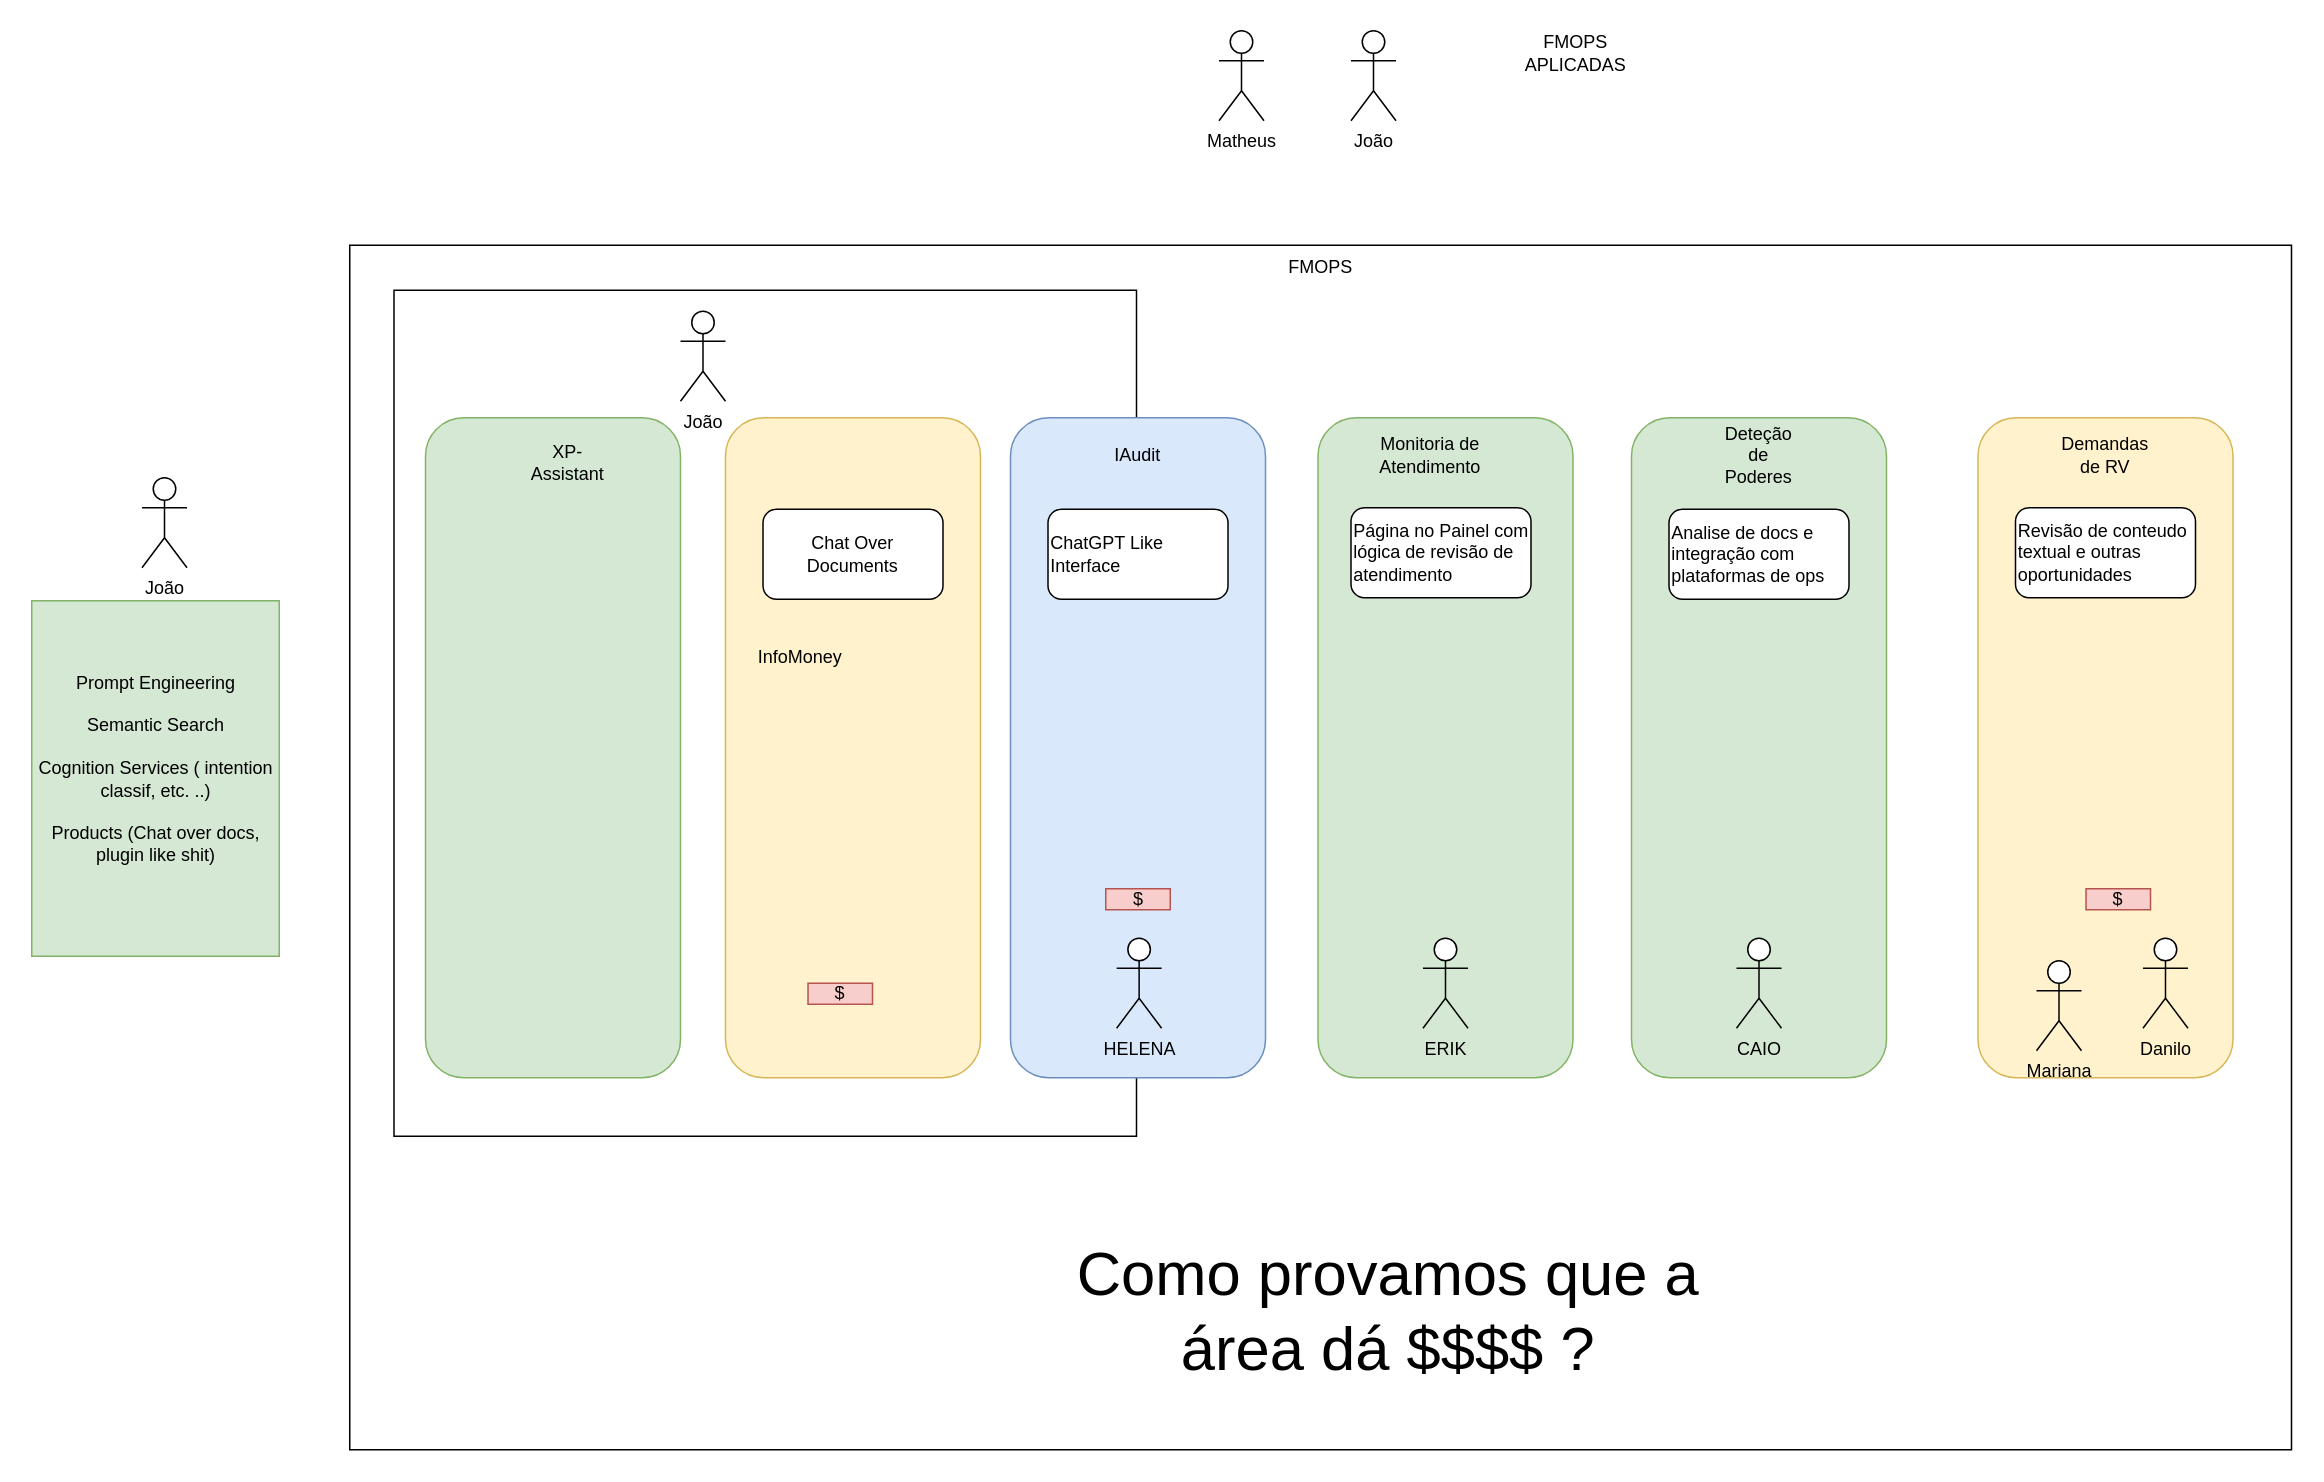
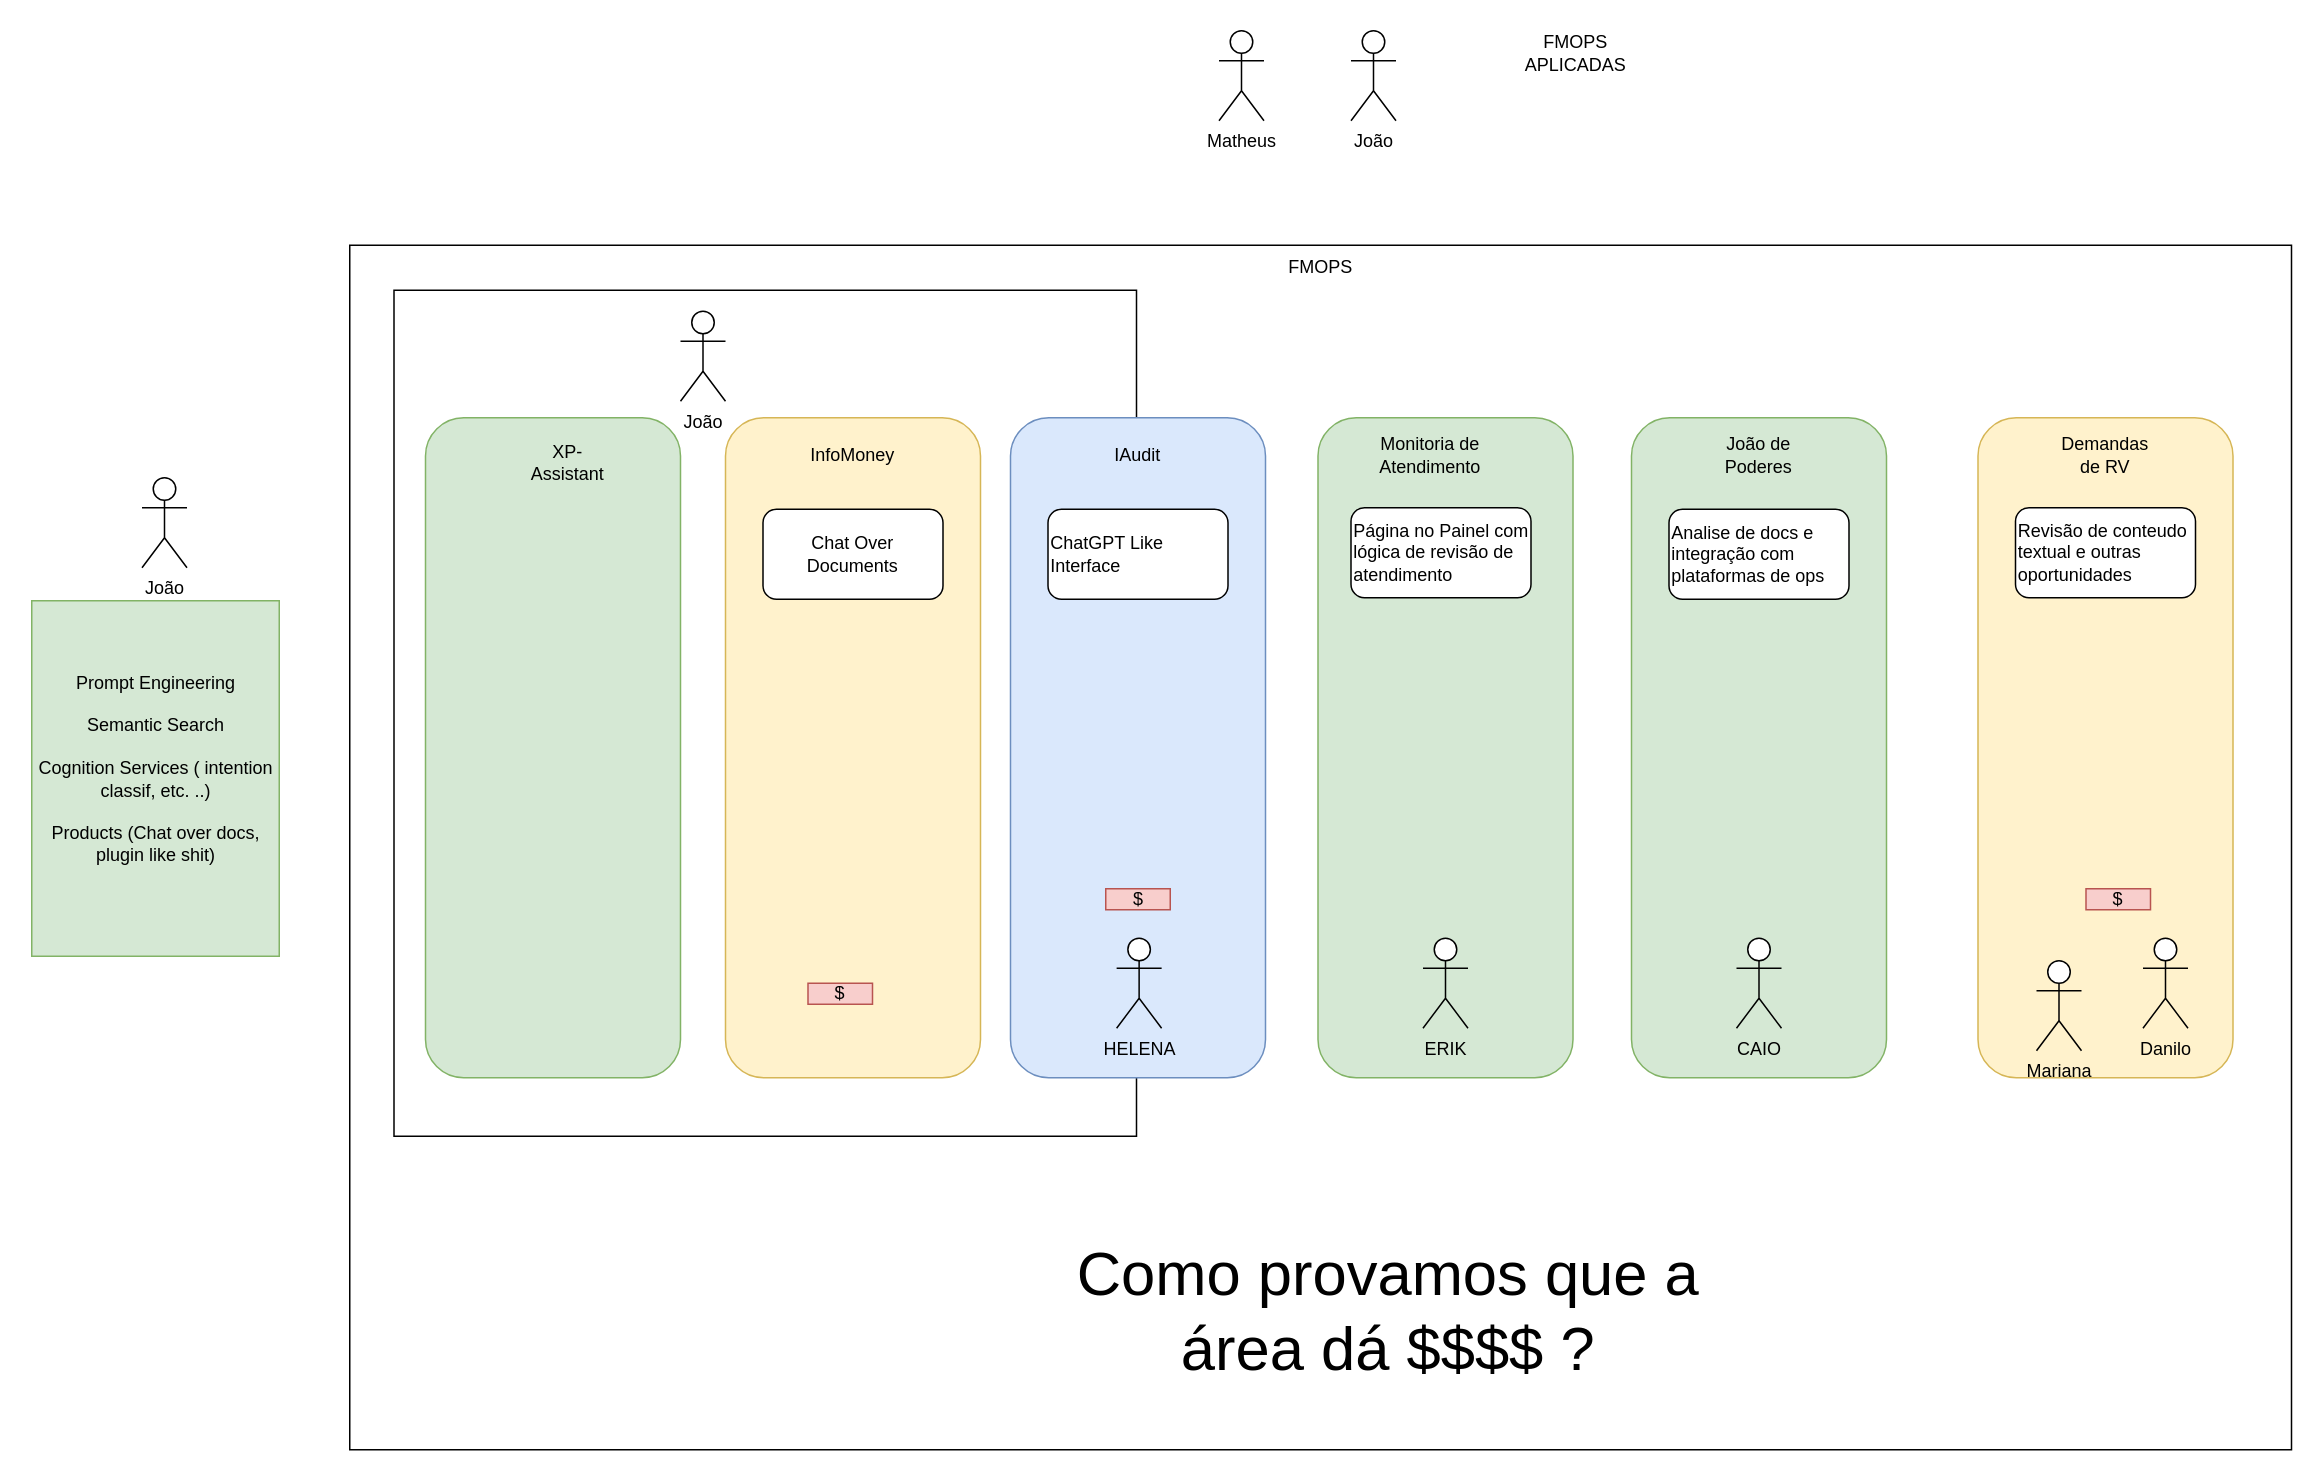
(1759, 455) -> (1759, 455)
(800, 658) -> (853, 455)
